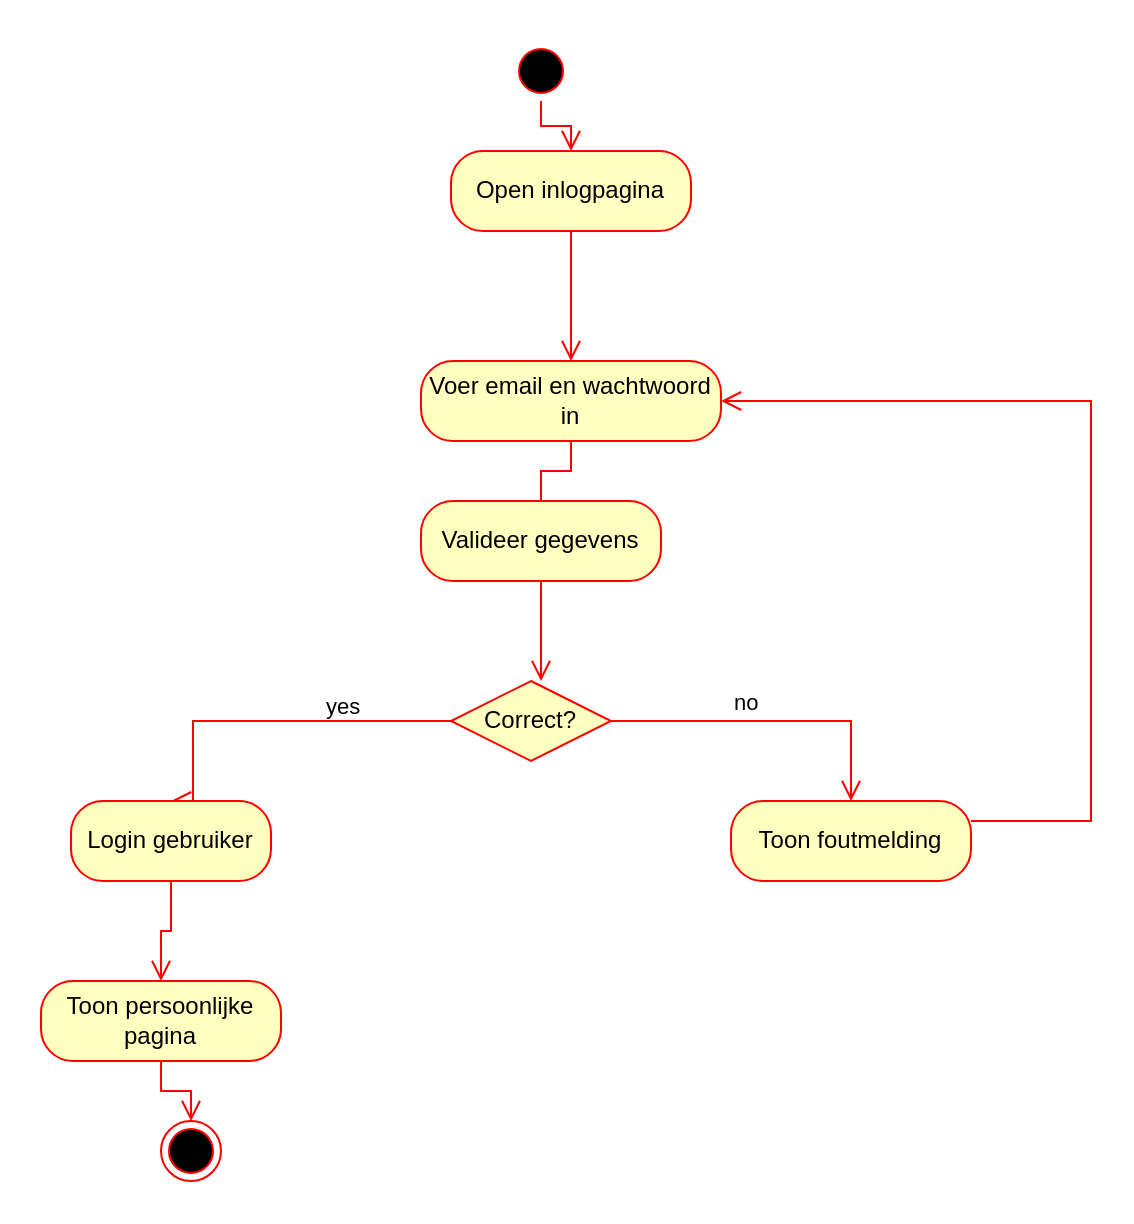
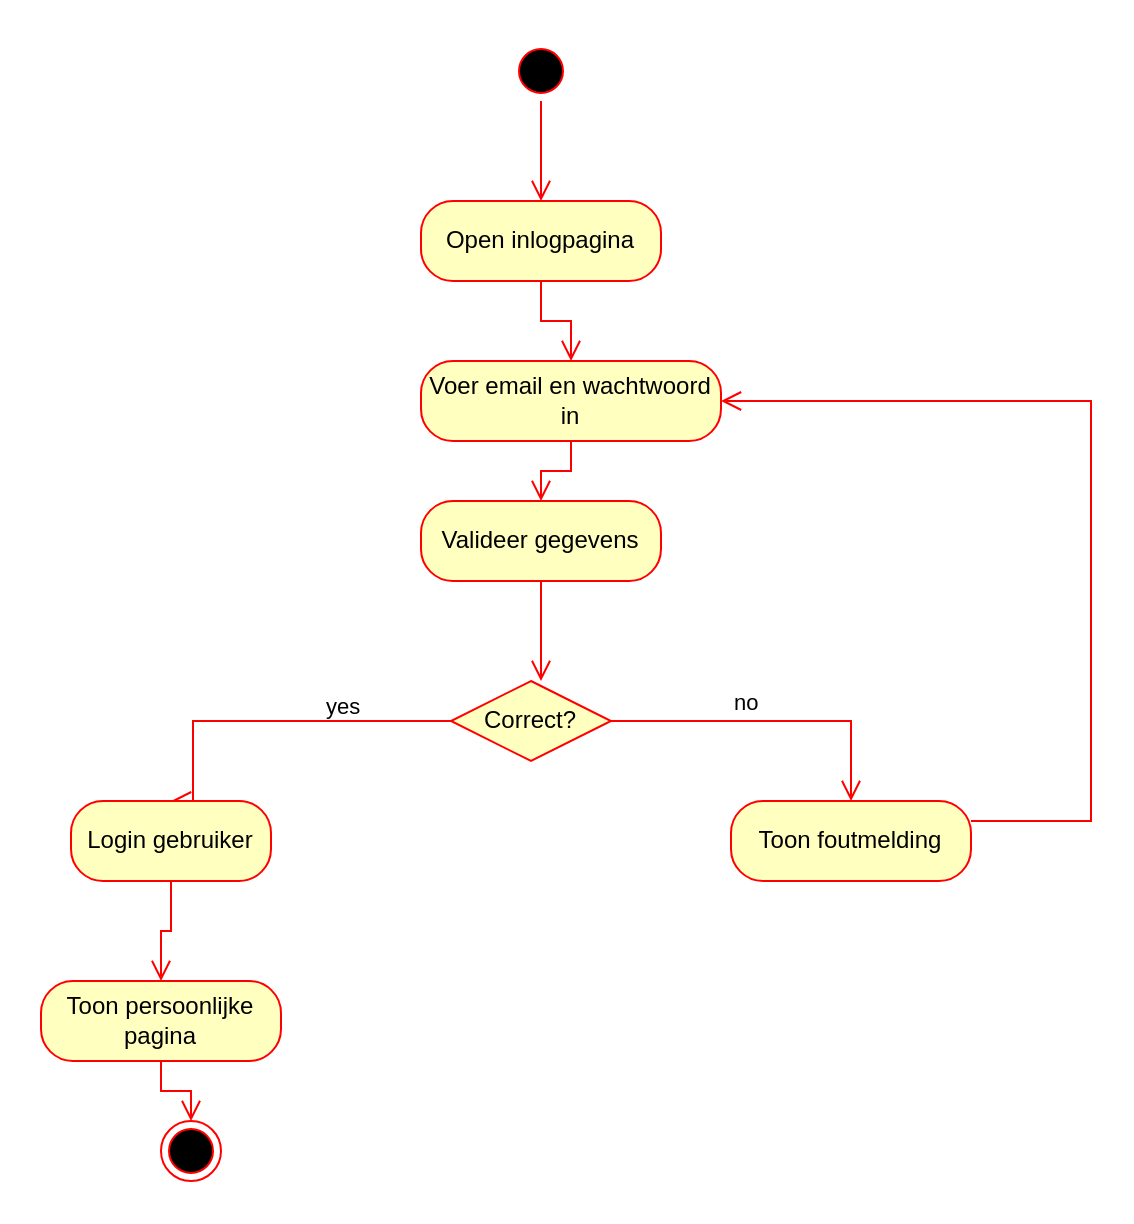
(571, 191) -> (541, 241)
(541, 494) -> (541, 492)
